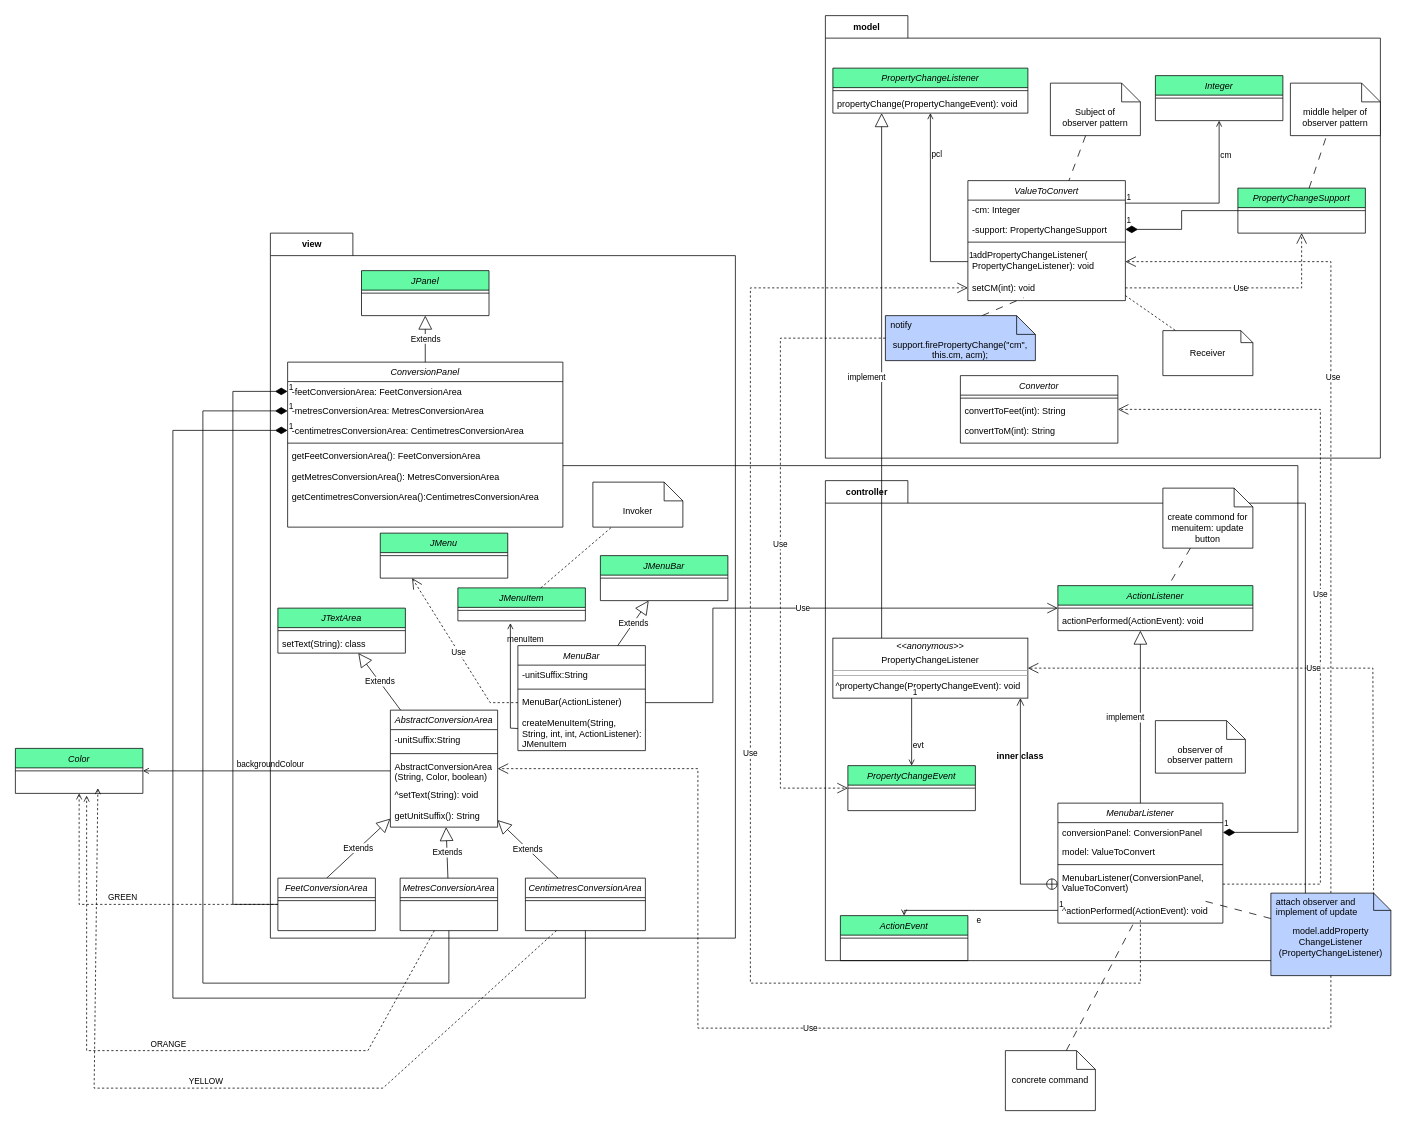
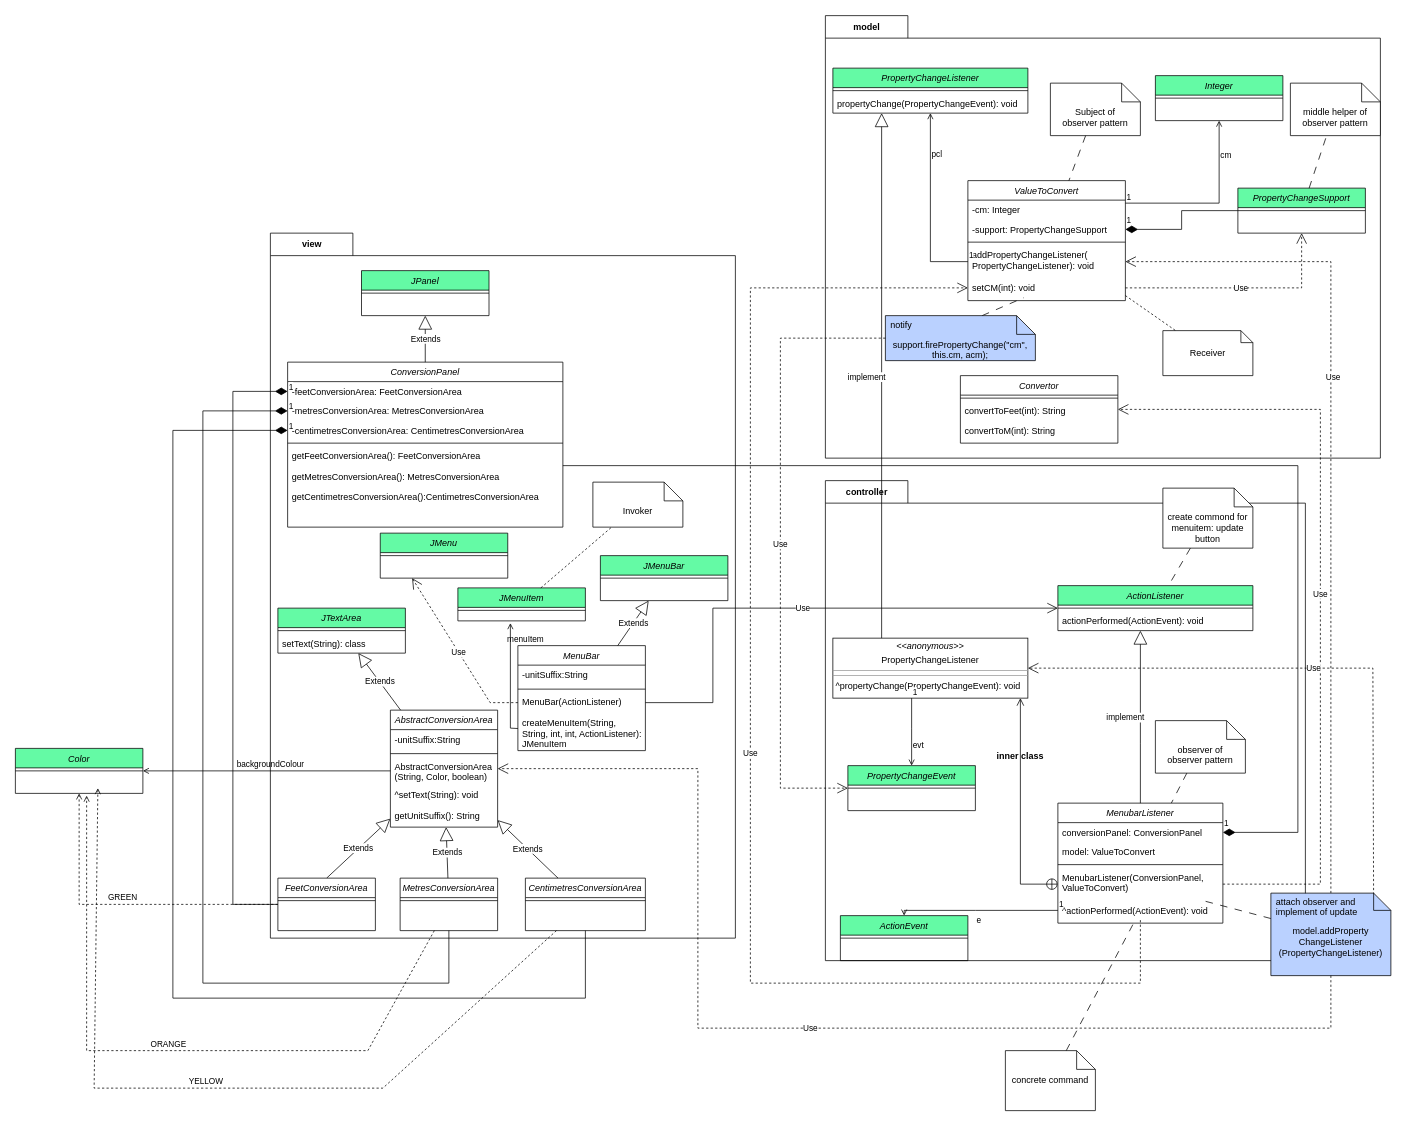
none -> (1179, 787)
